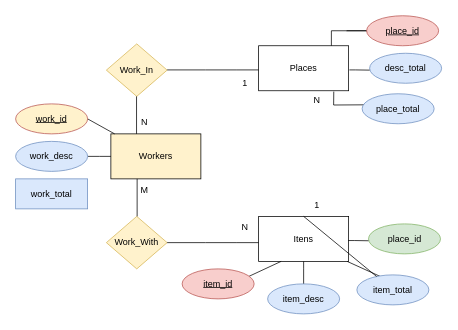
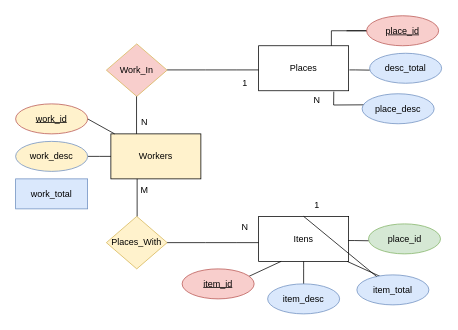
(137, 70) -> (137, 70)
(398, 109) -> (398, 109)
(51, 156) -> (51, 156)
(137, 243) -> (137, 243)
